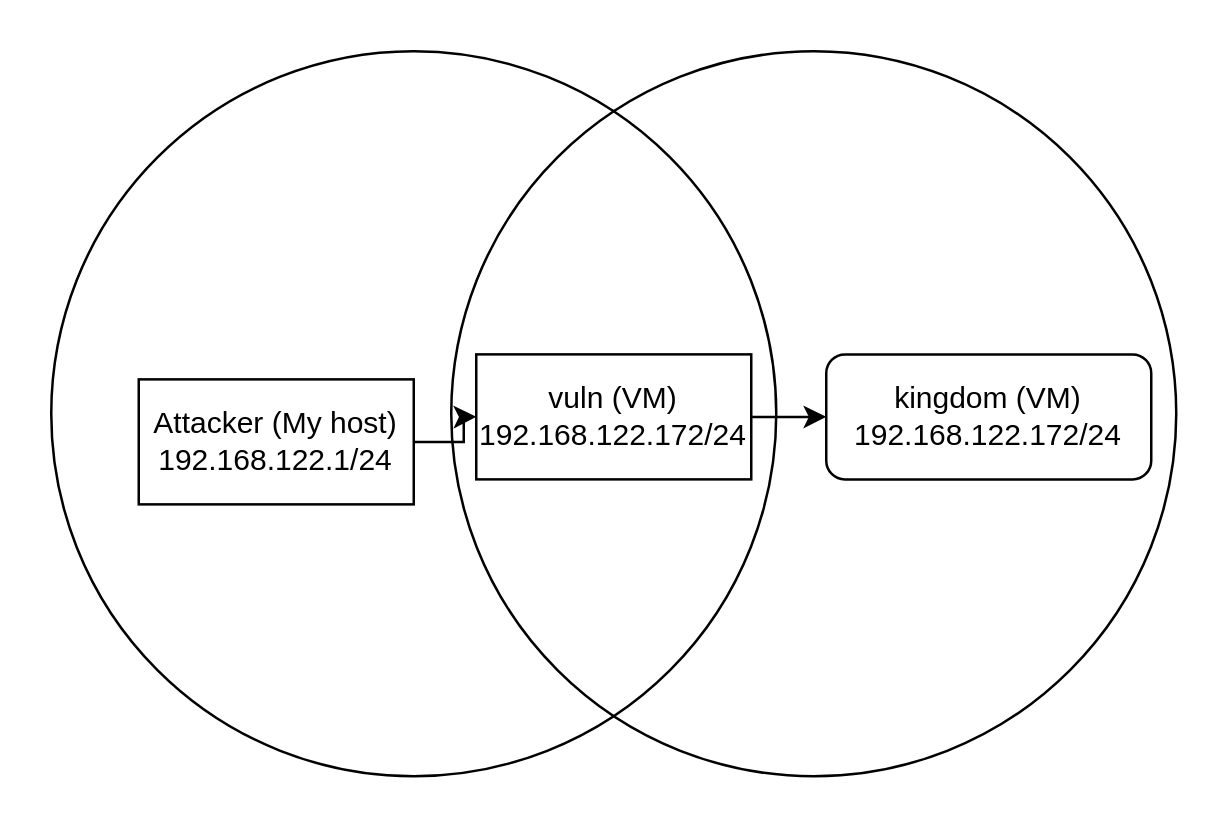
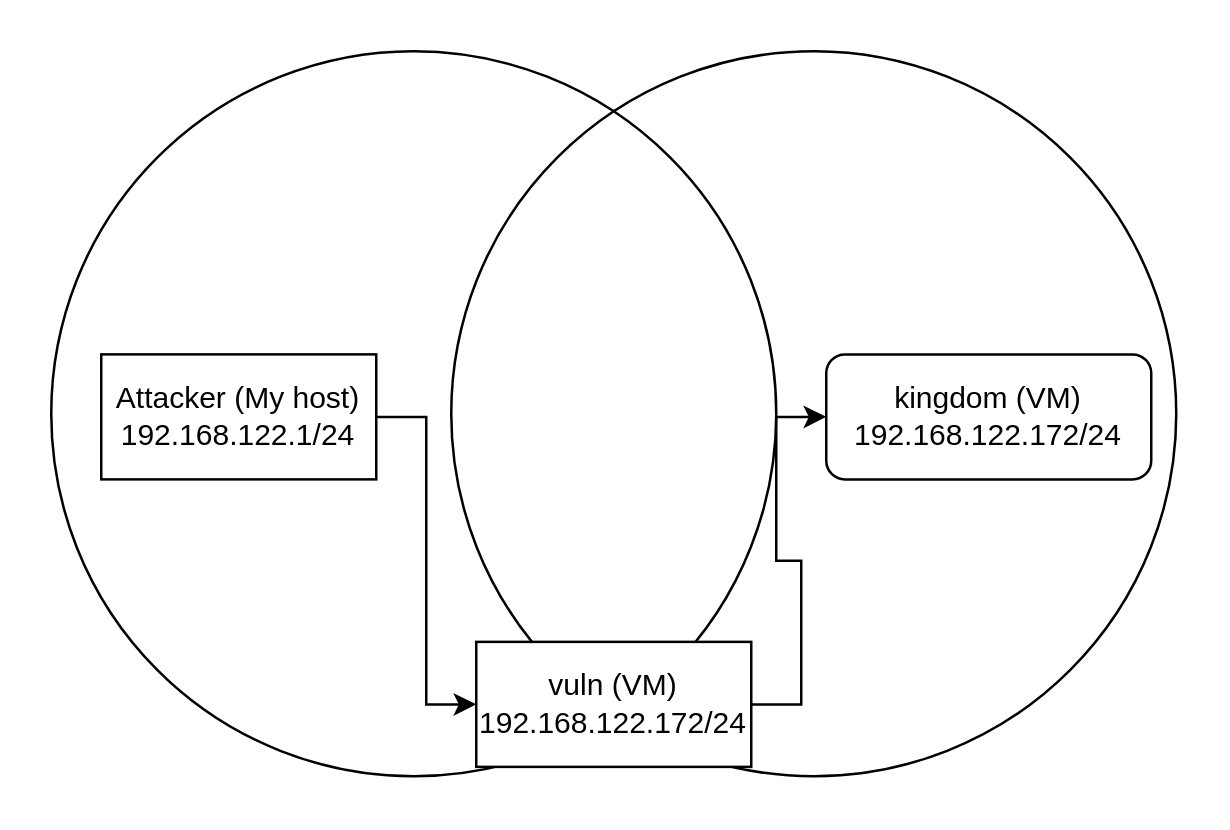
(614, 417) -> (614, 704)
(276, 442) -> (239, 417)
